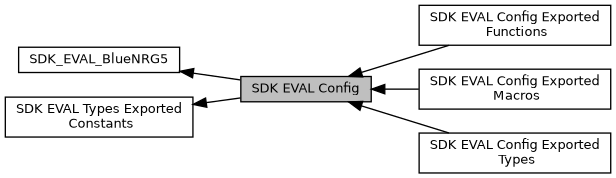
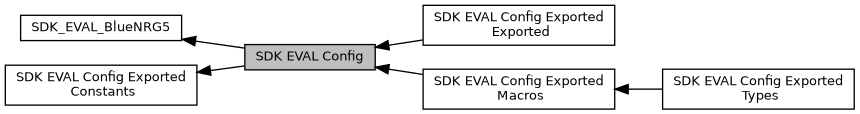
(515, 25) -> (519, 25)
(99, 117) -> (101, 85)
(405, 119) -> (645, 89)
